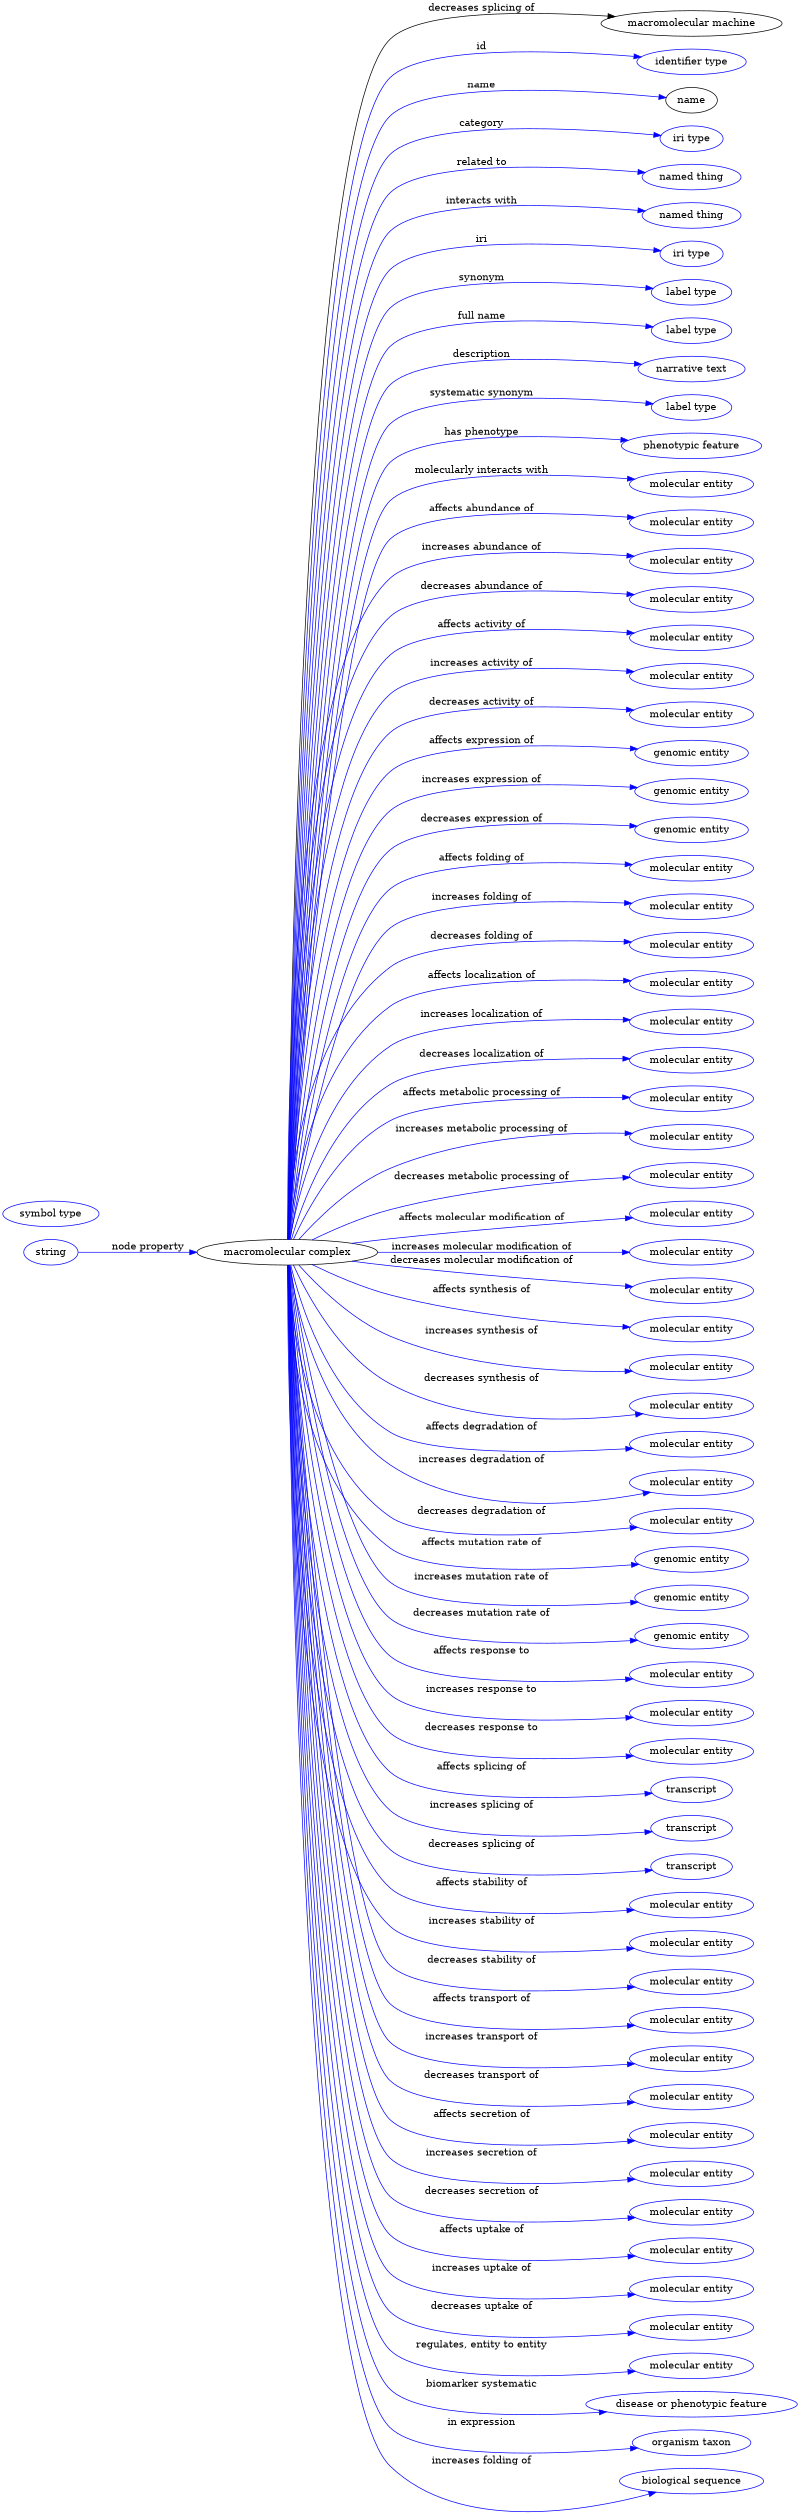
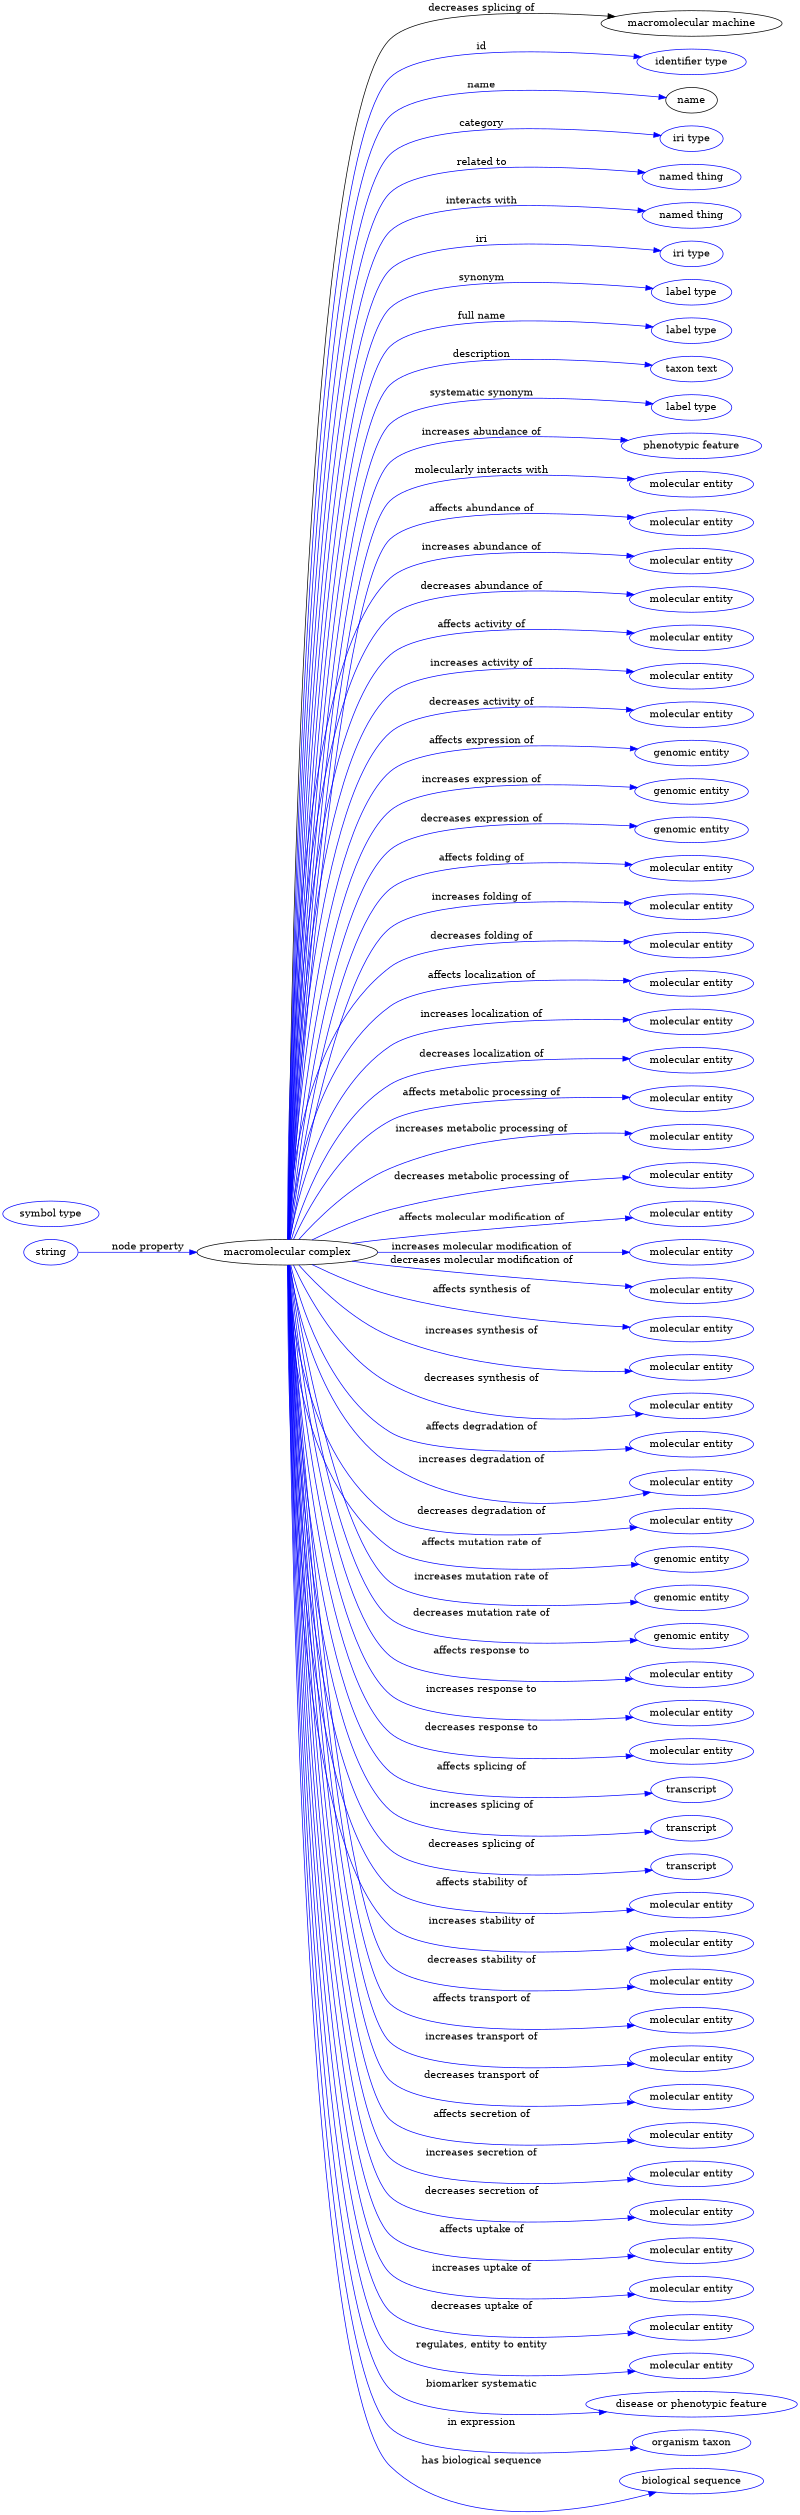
(692, 369) -> (692, 369)
(482, 432) -> (482, 432)
(482, 2461) -> (482, 2461)
